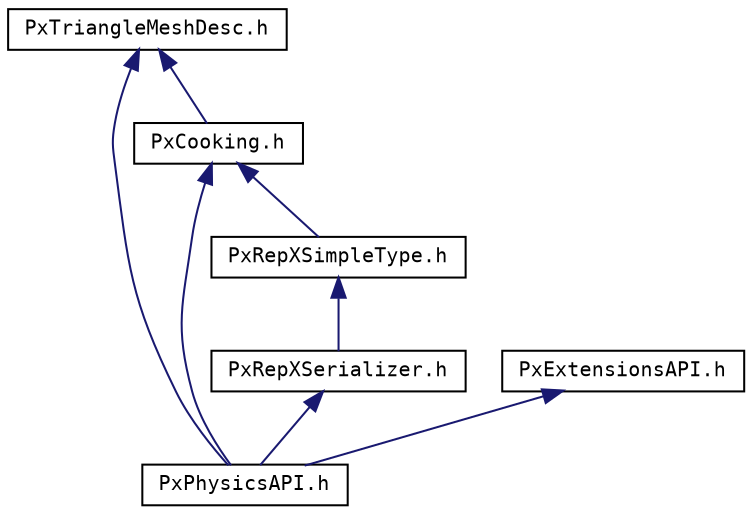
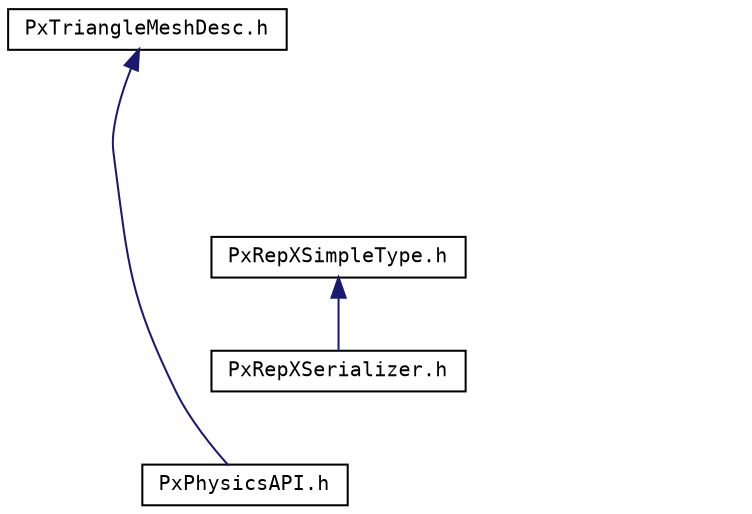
(219, 143) -> none
(623, 371) -> none
(285, 436) -> none
